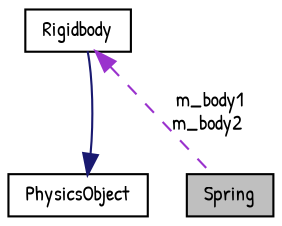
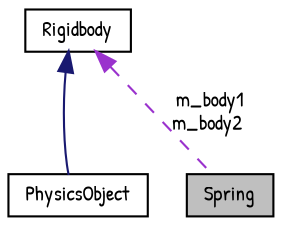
(92, 102) -> (64, 124)
